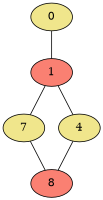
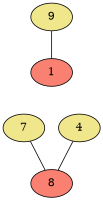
(52, 17) -> (52, 17)
(38, 100) -> none
(66, 100) -> none
